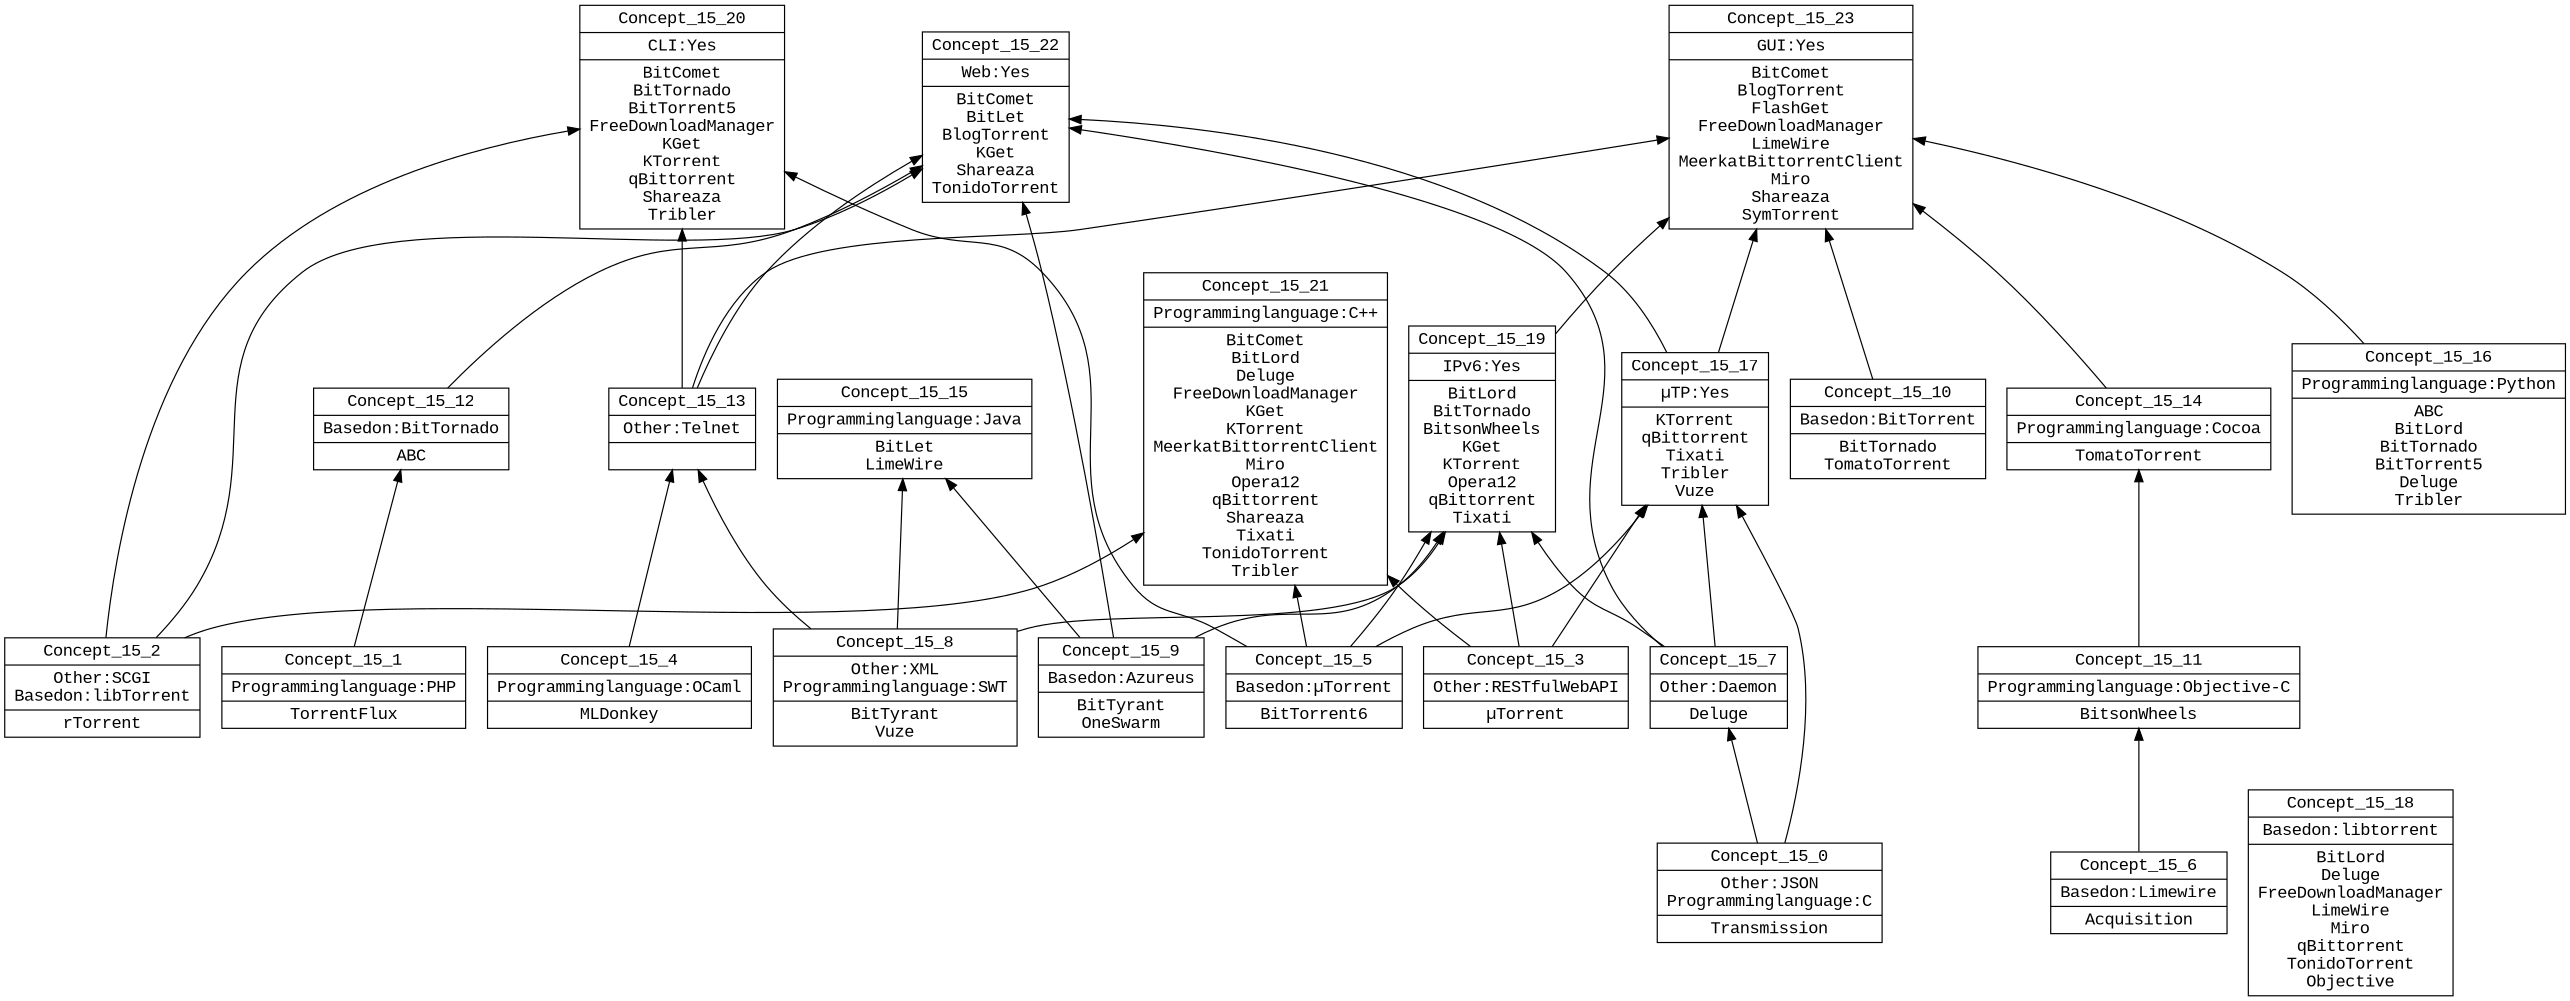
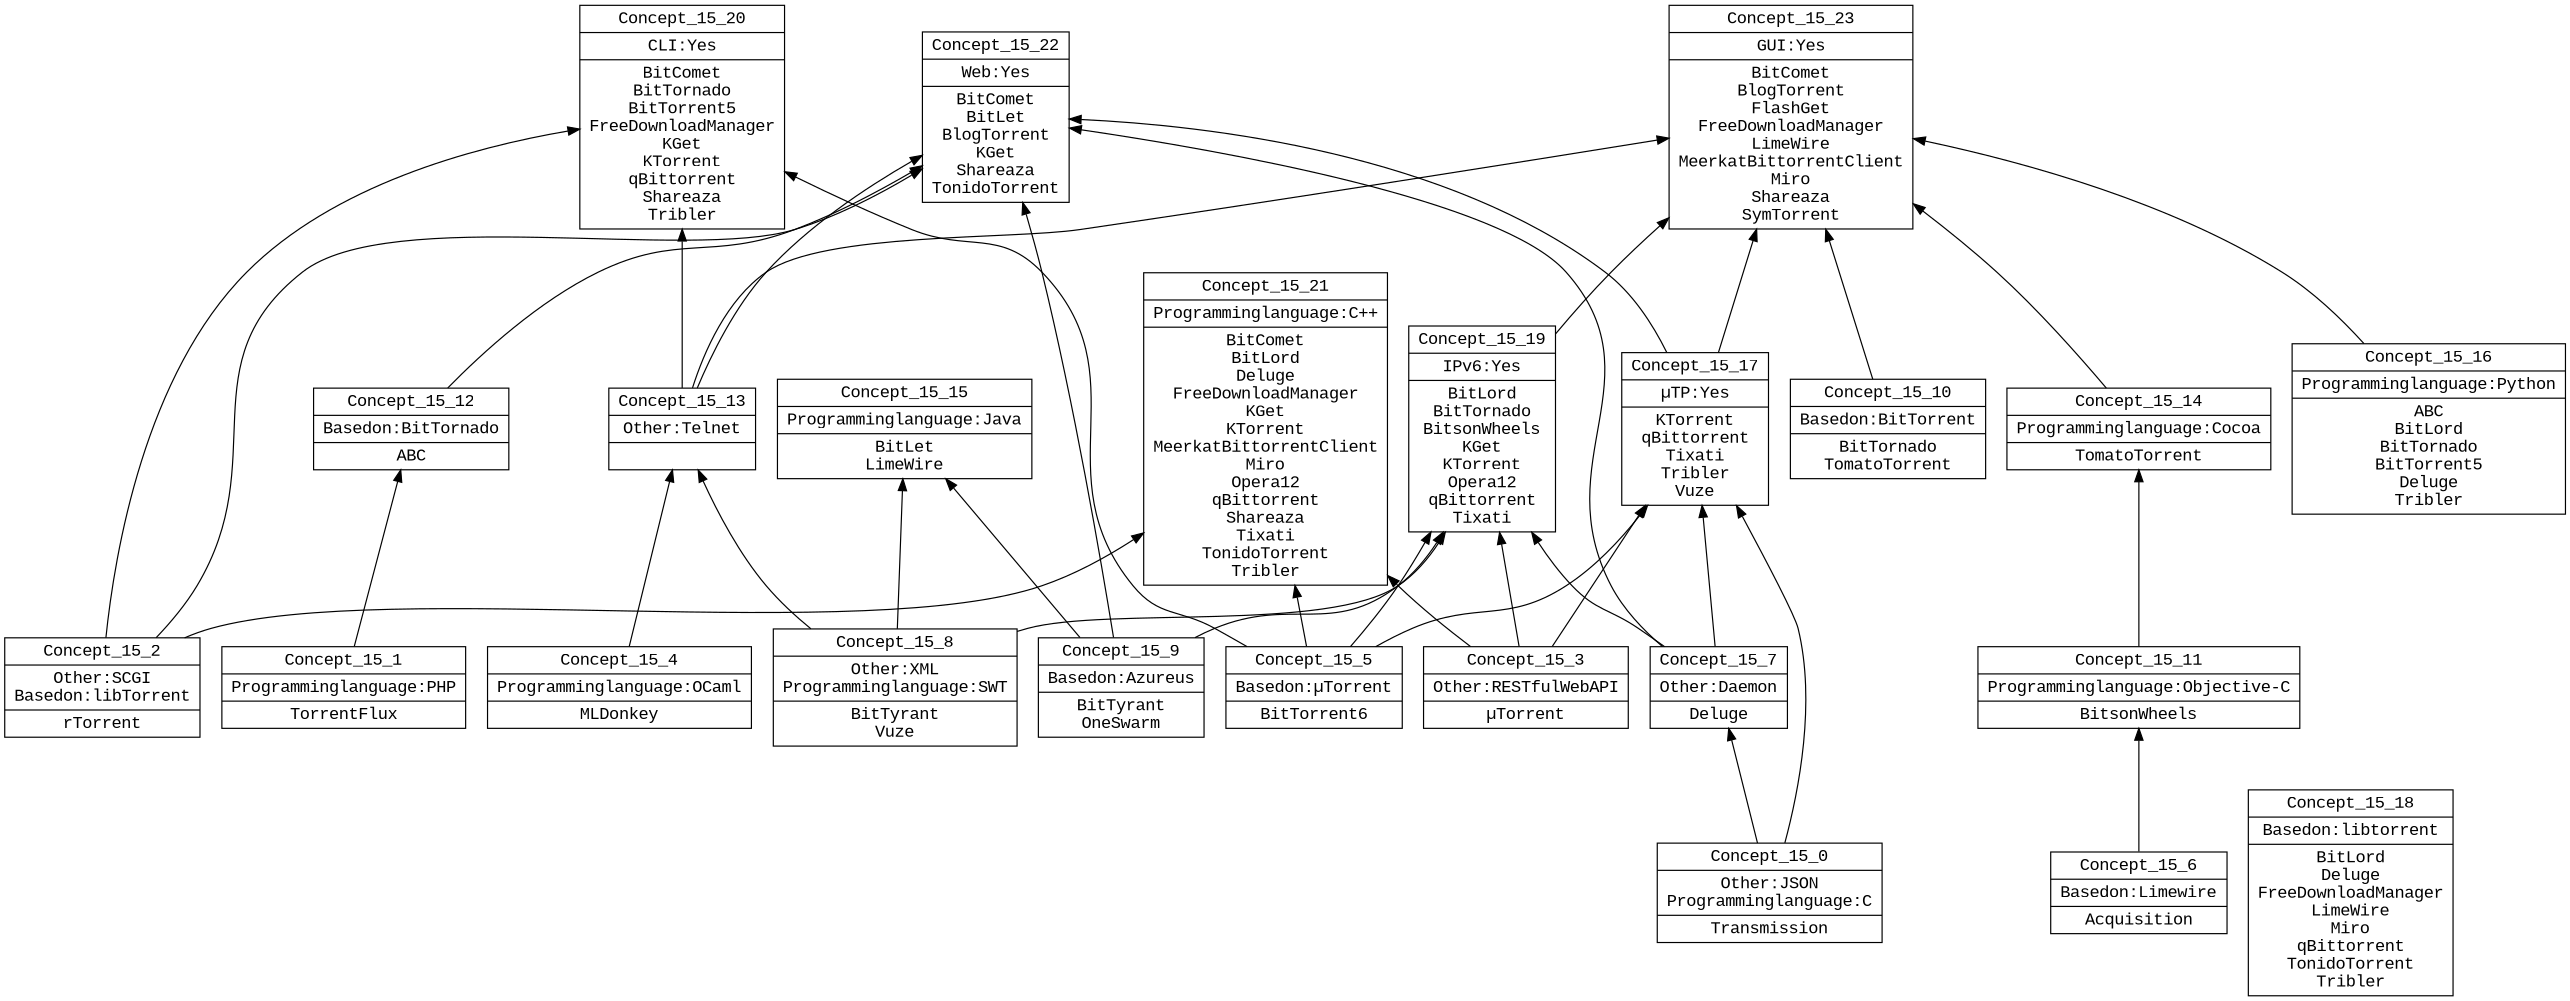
(2351, 982) -> (2351, 982)
